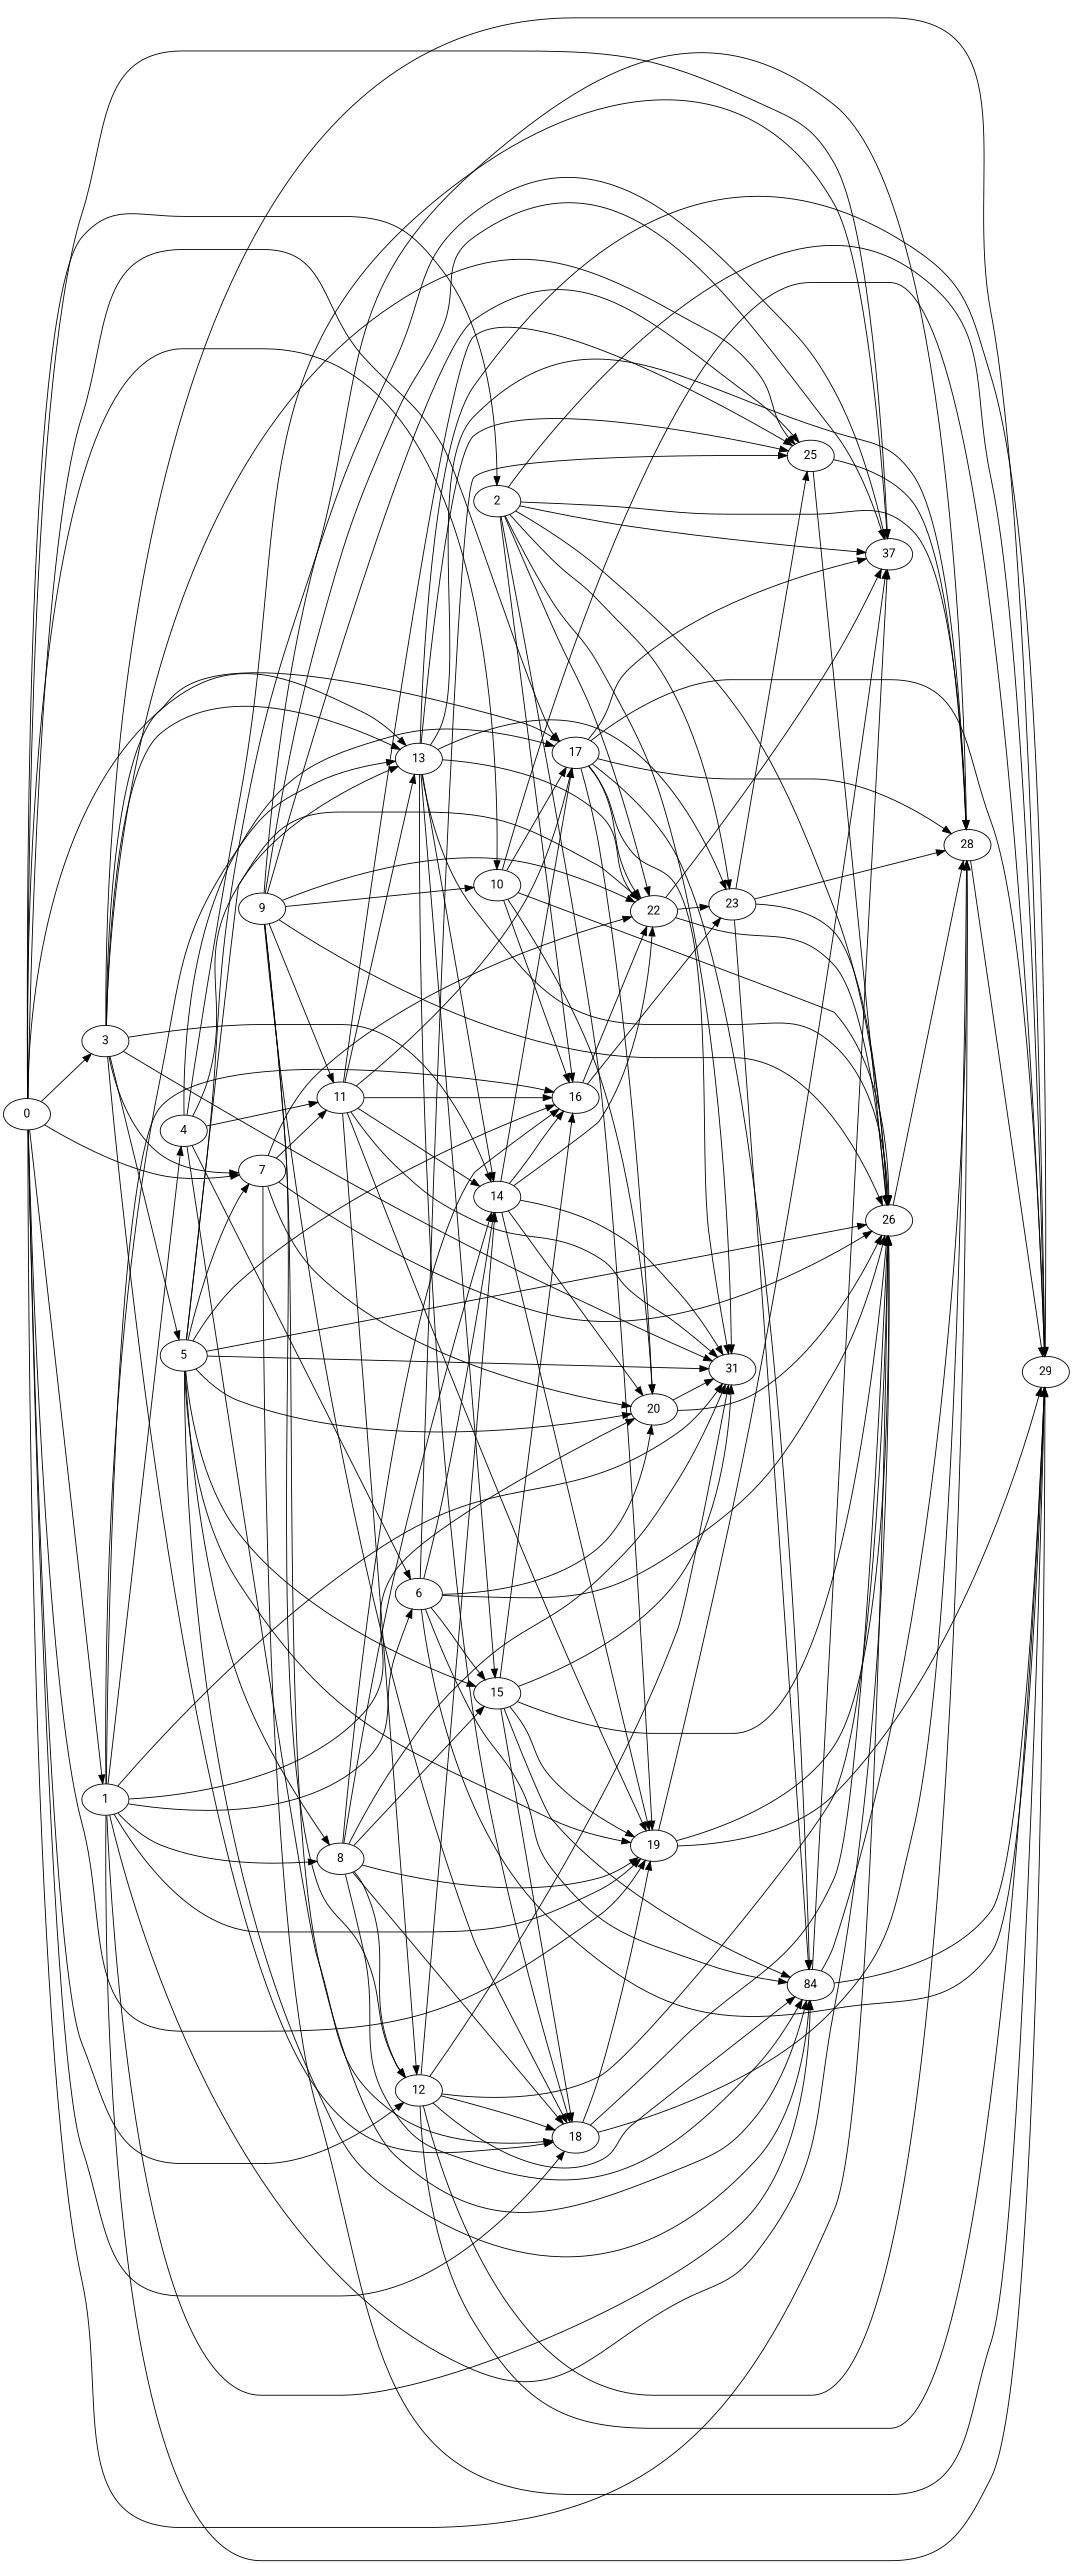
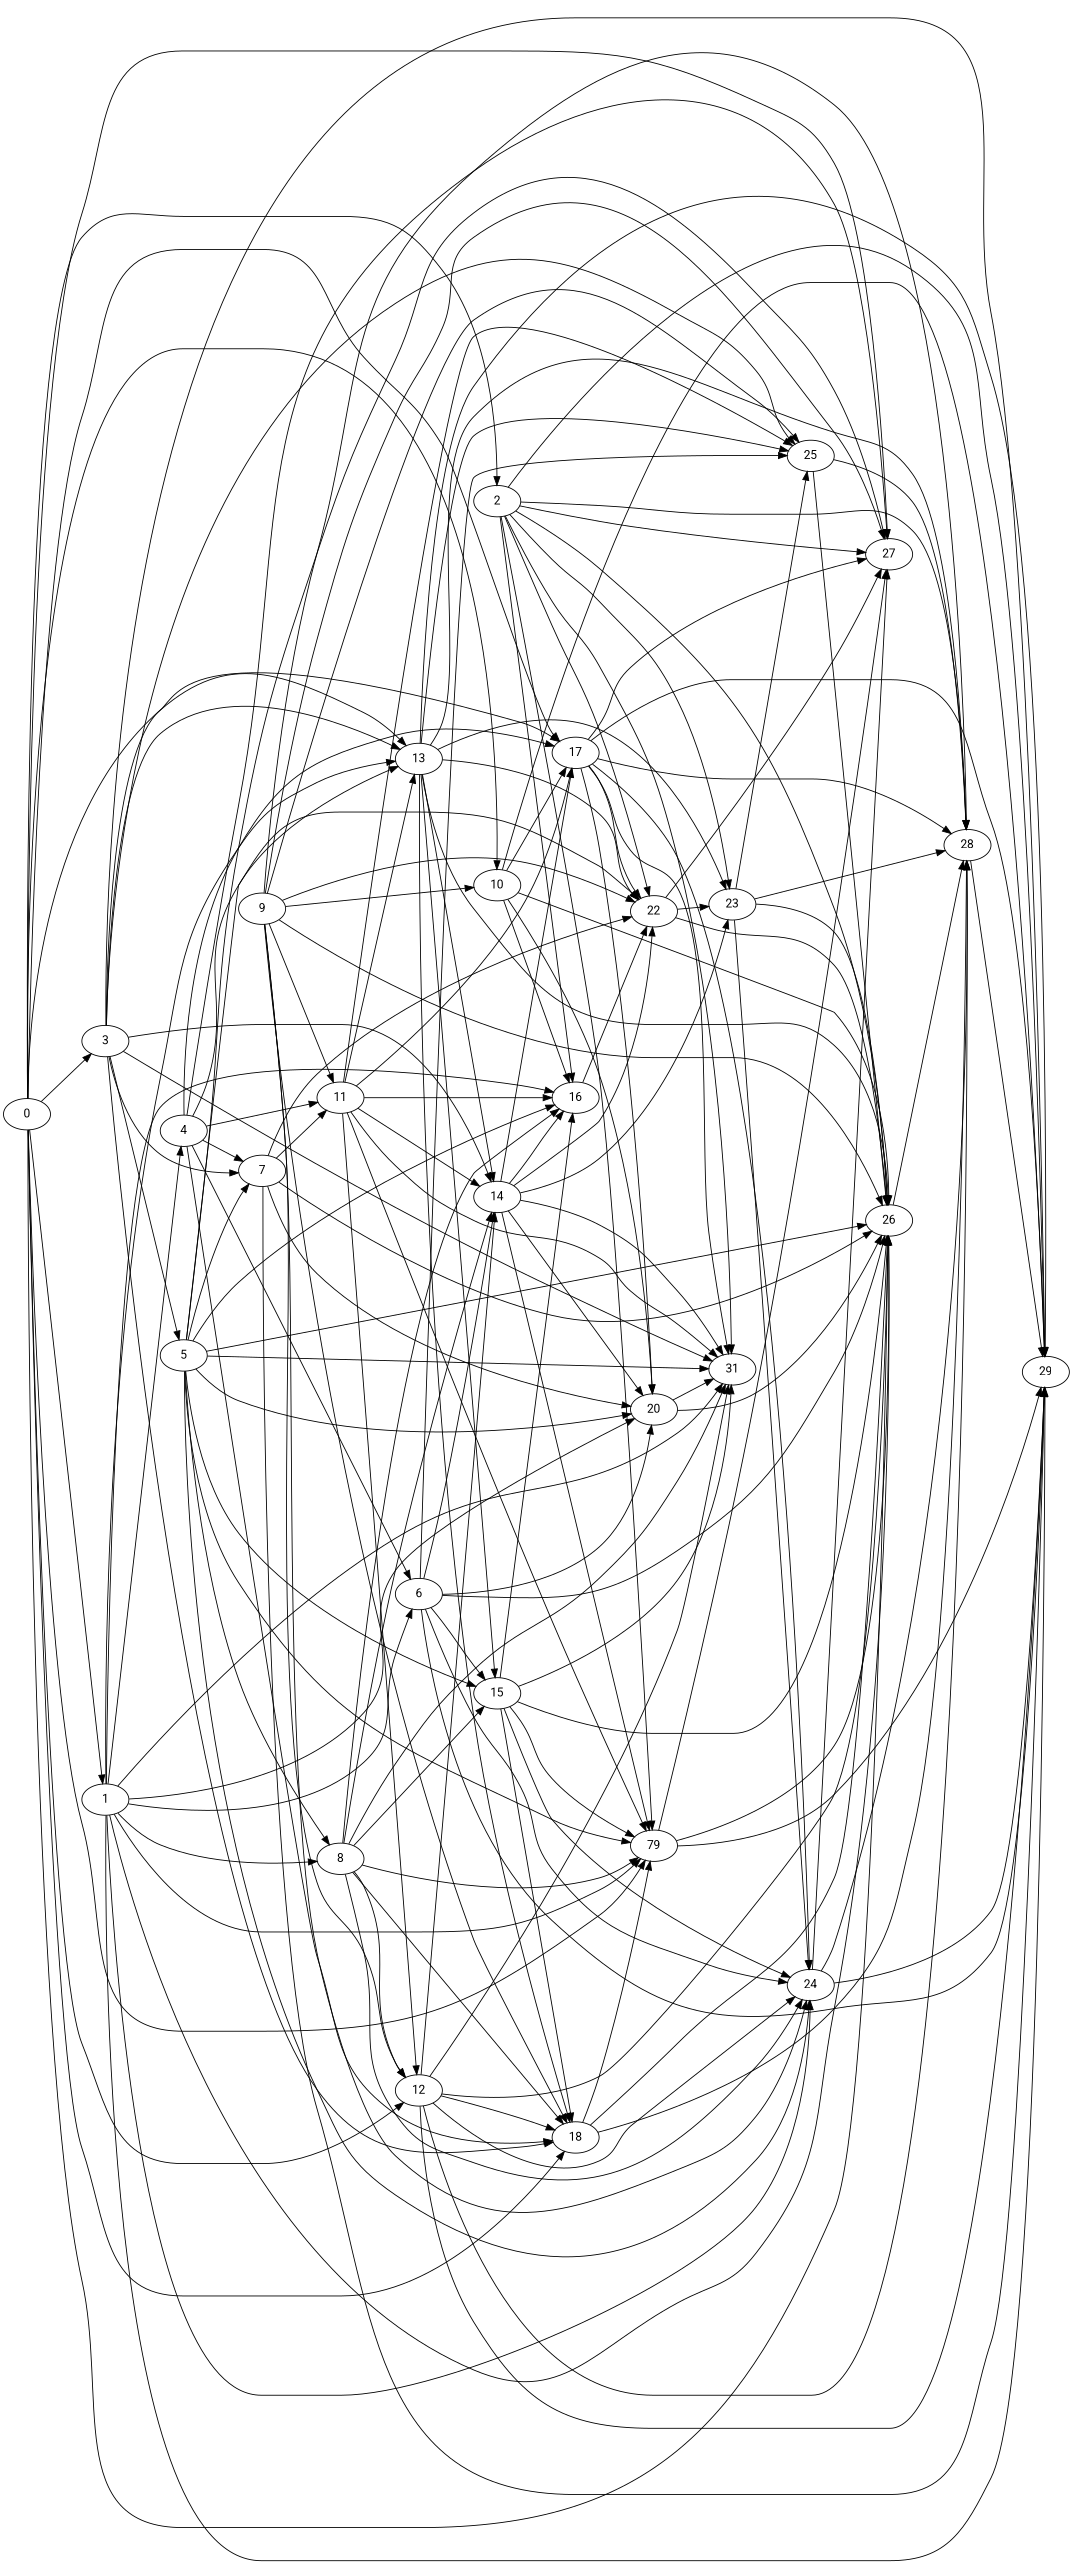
(889, 554) -> (889, 554)
(651, 1004) -> (657, 1091)
(129, 1166) -> (219, 1149)
(654, 1846) -> (654, 1846)
(811, 1985) -> (811, 1985)
